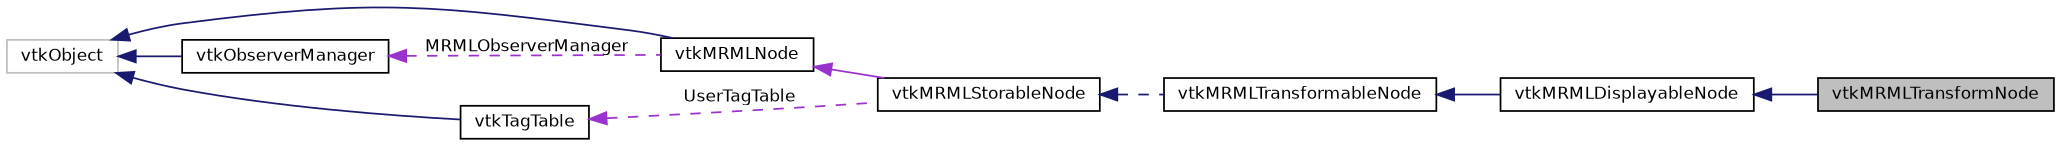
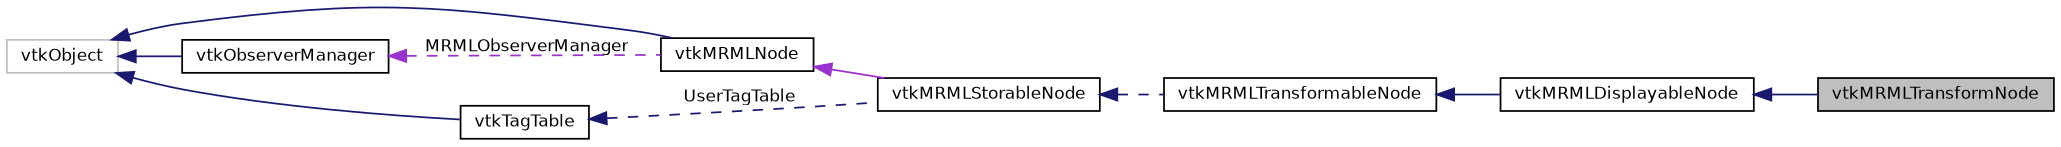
(742, 111) -> (742, 111)
